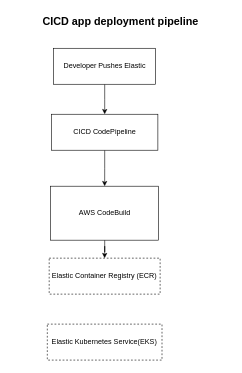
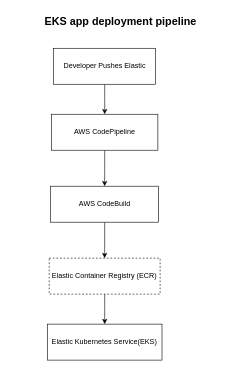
(121, 21) -> (121, 21)
(105, 132) -> (105, 132)
(105, 213) -> (105, 204)
none -> (105, 318)
(105, 342) -> (105, 342)
